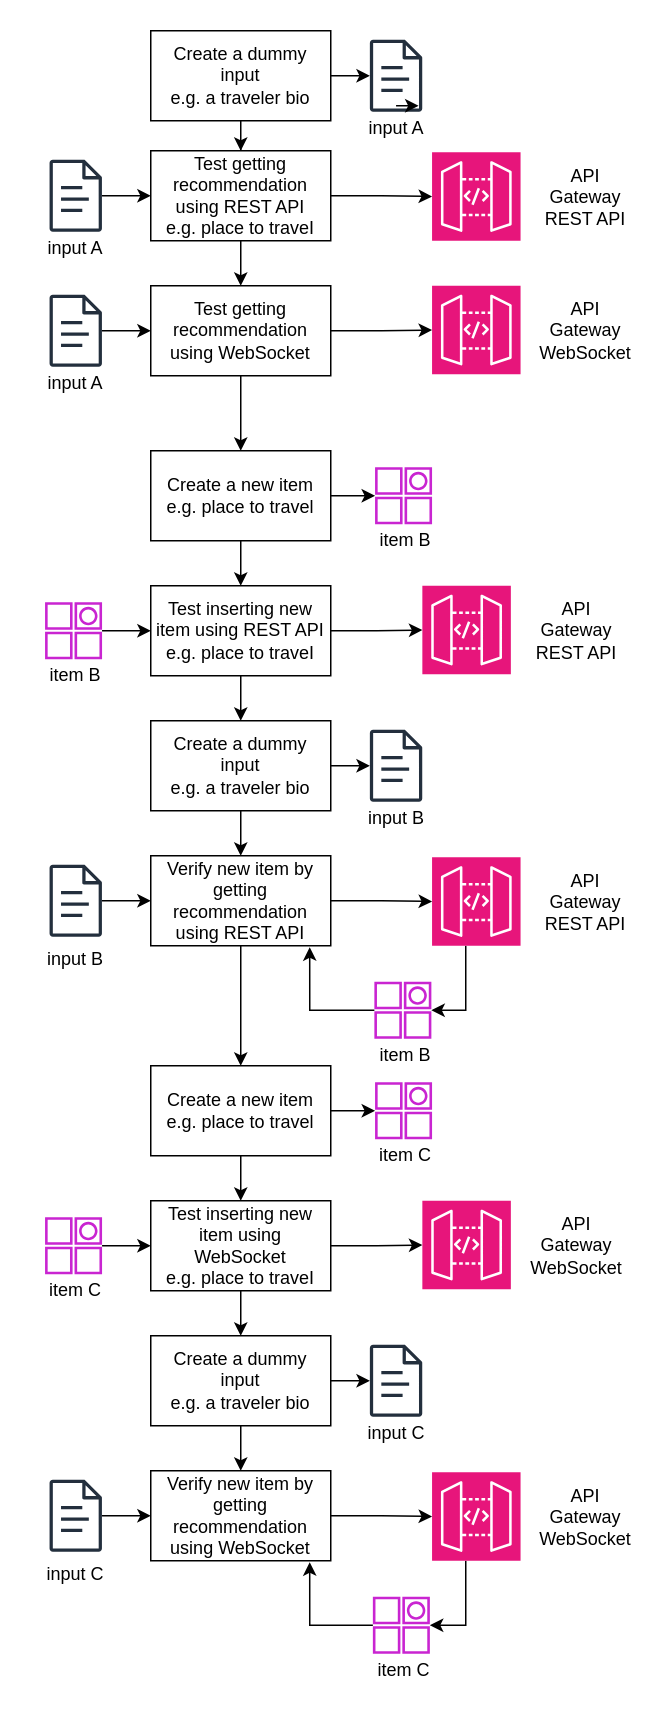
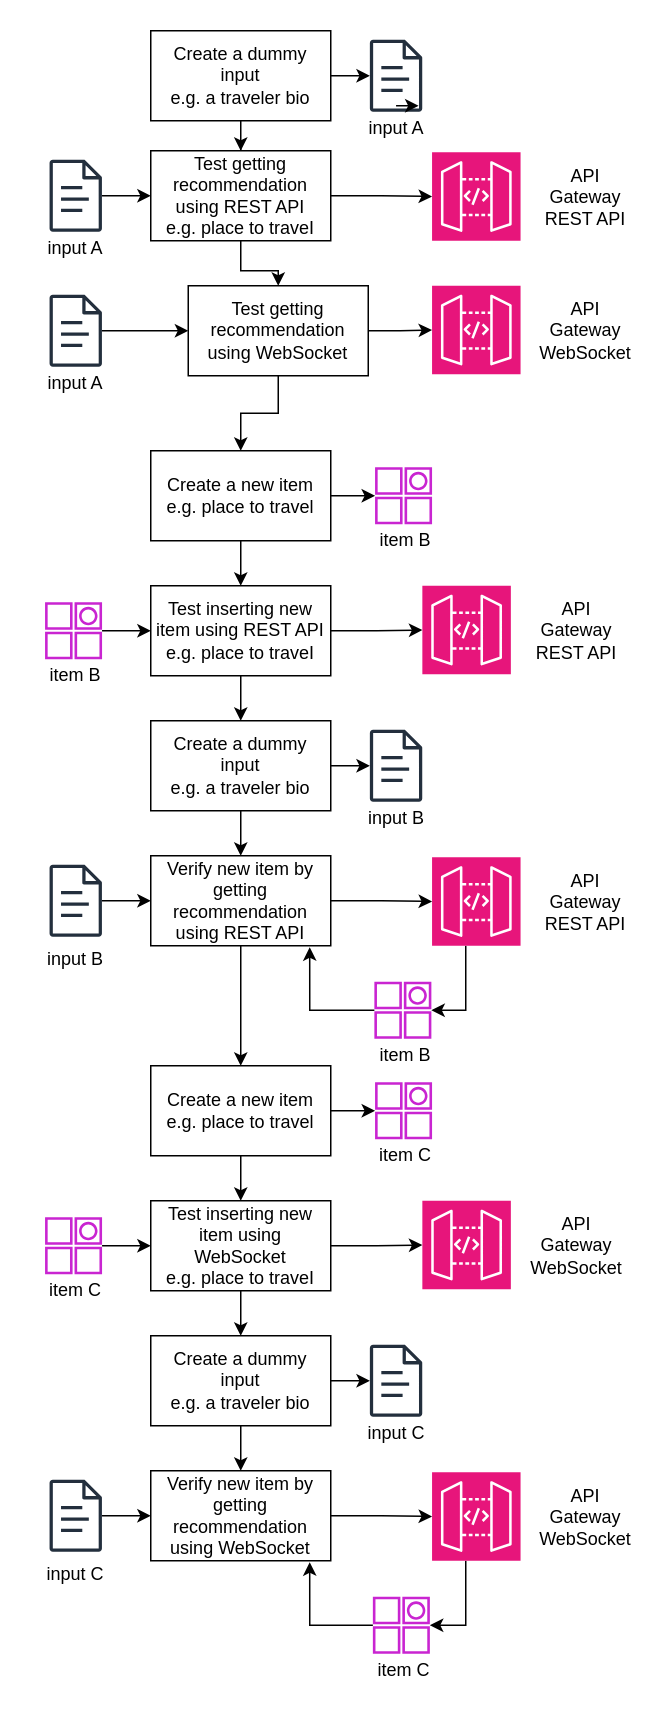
(241, 331) -> (278, 331)
